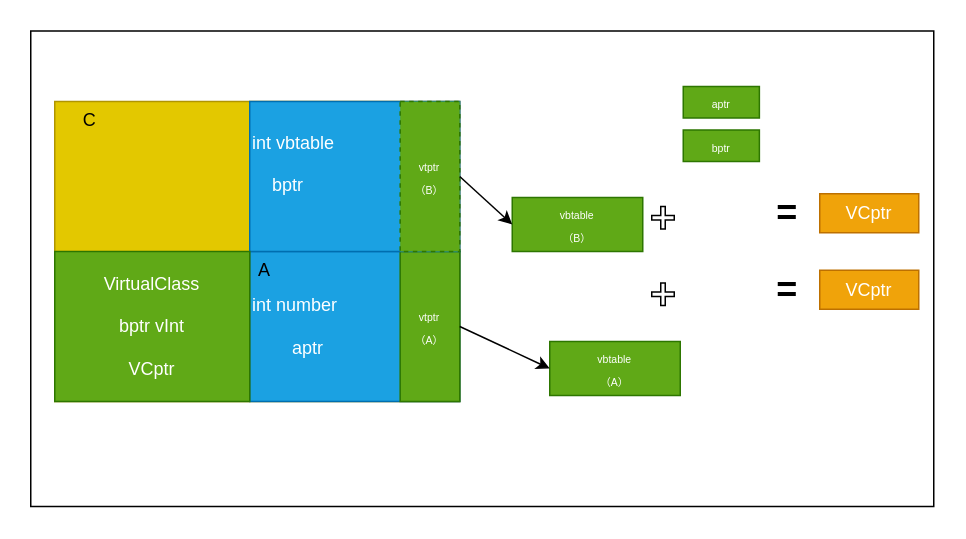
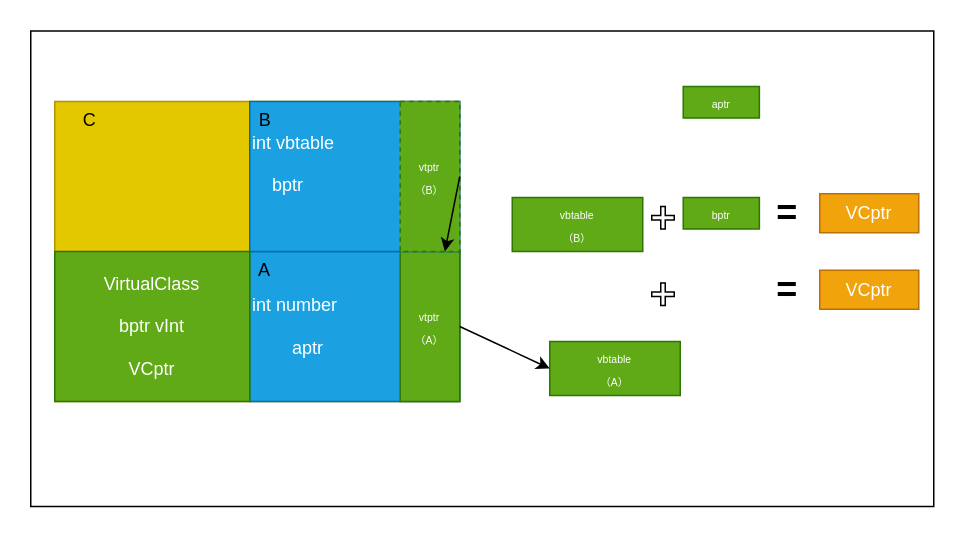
none -> (265, 121)
(721, 146) -> (721, 213)
(482, 197) -> (453, 209)
